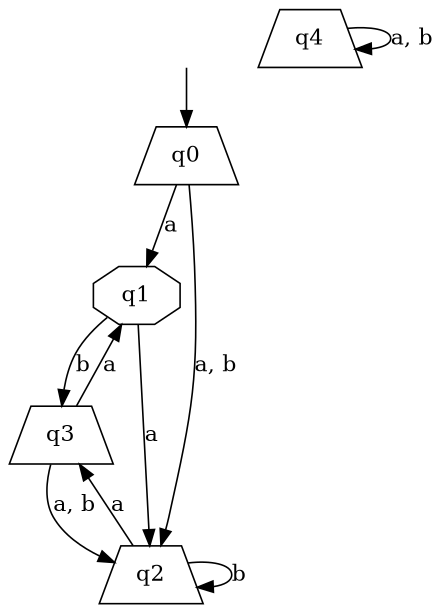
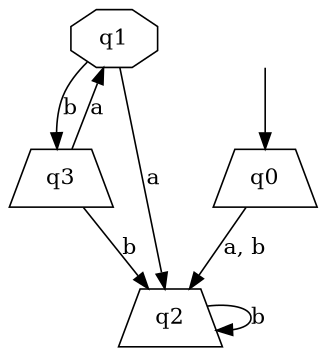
(310, 39) -> none
(164, 218) -> none
(75, 505) -> (130, 248)
(111, 512) -> none
